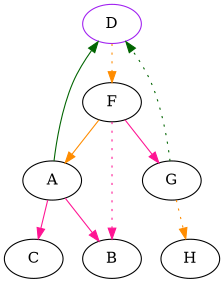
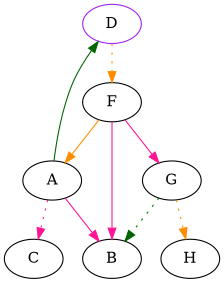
(158, 103) -> (145, 215)
(112, 175) -> (112, 175)
(44, 214) -> (44, 214)
